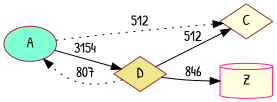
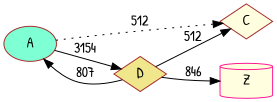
(84, 83) -> (84, 83)
